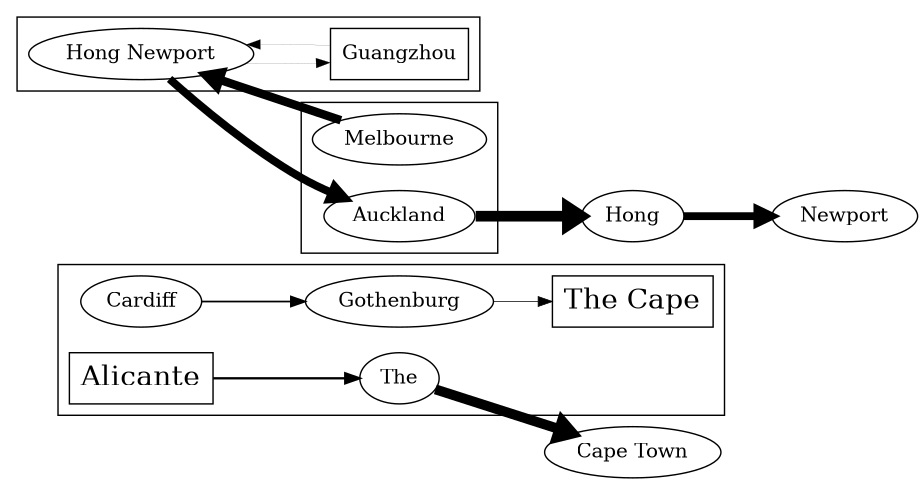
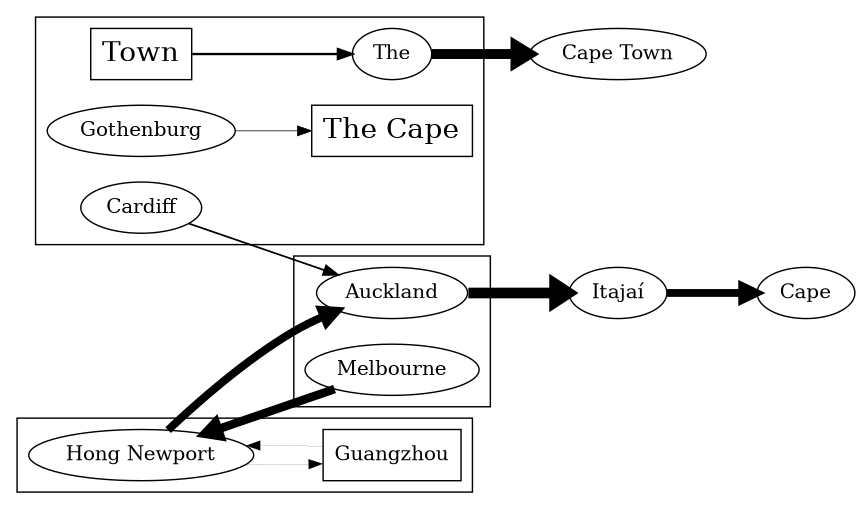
(633, 216) -> (618, 293)
(845, 216) -> (806, 293)
(246, 302) -> (277, 254)
(141, 378) -> (141, 54)
